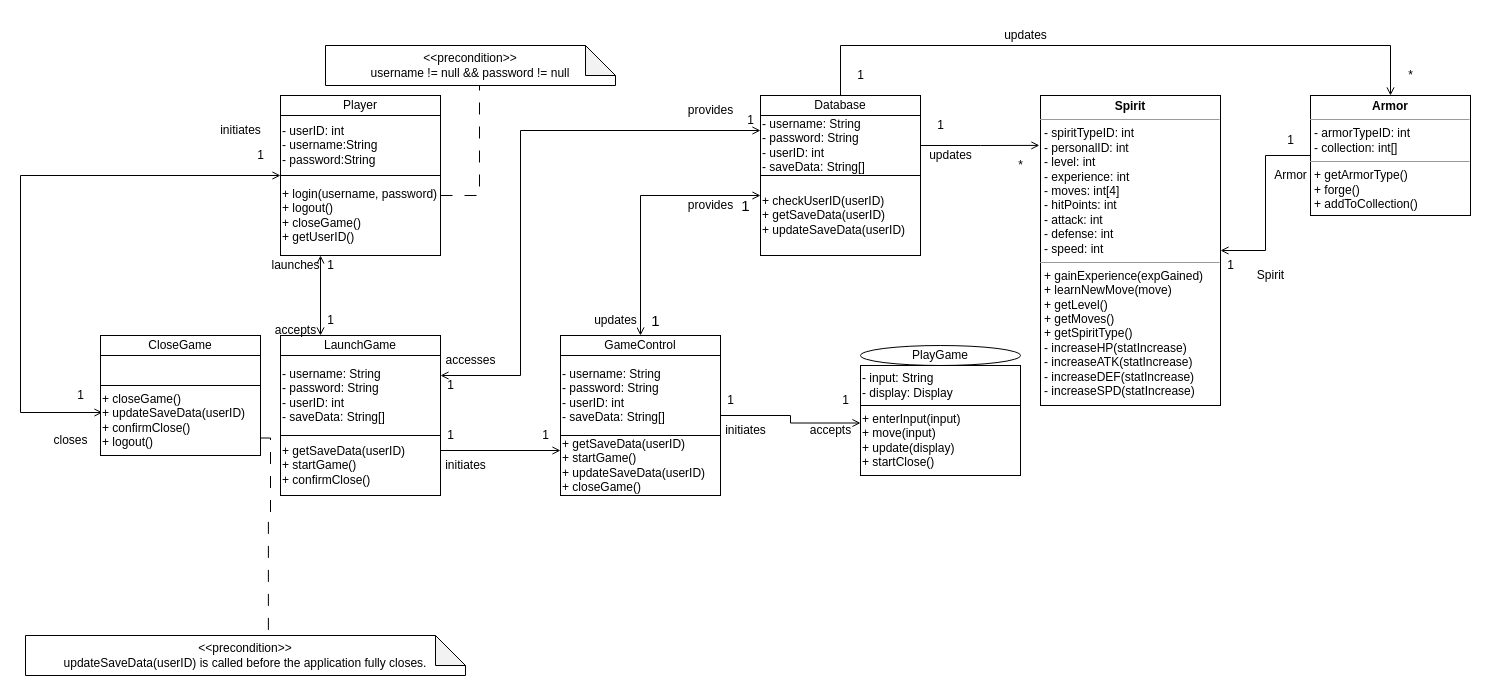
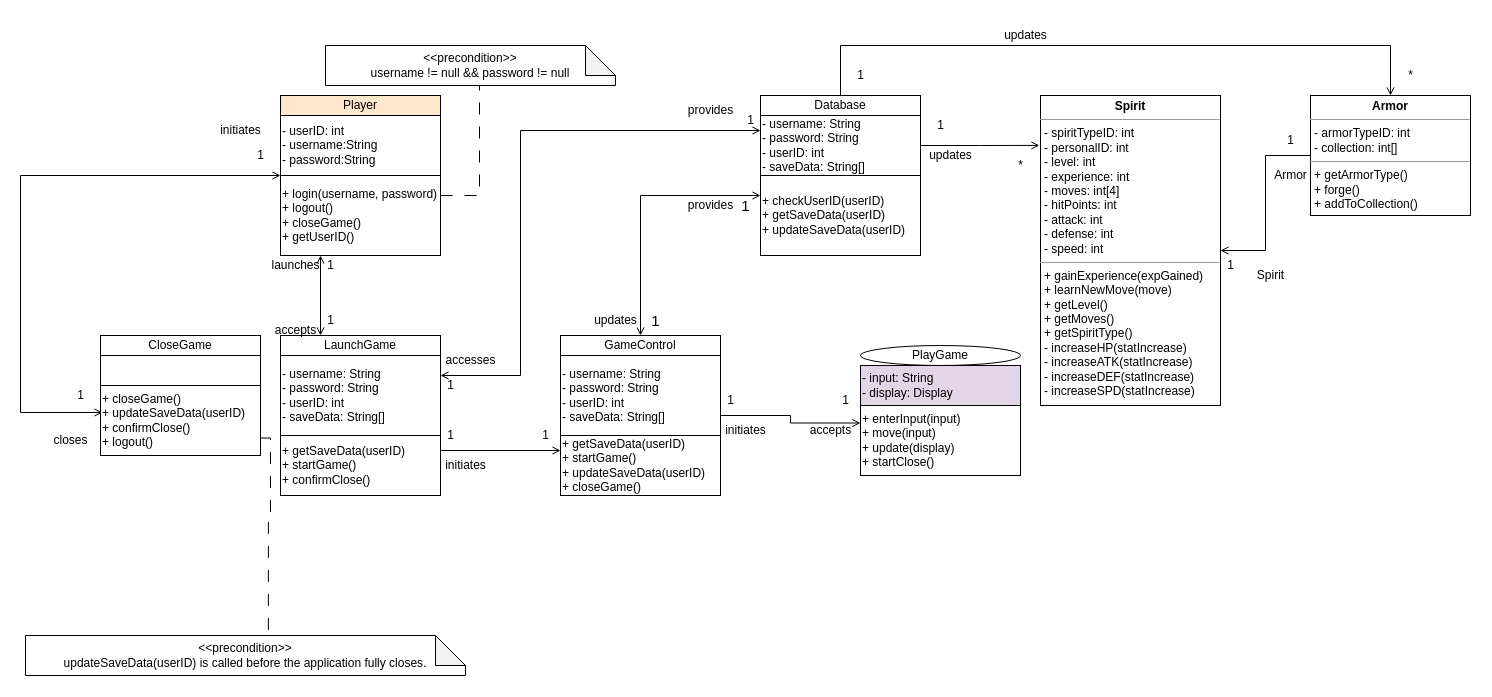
(361, 106) -> (361, 106)
(941, 386) -> (941, 386)
